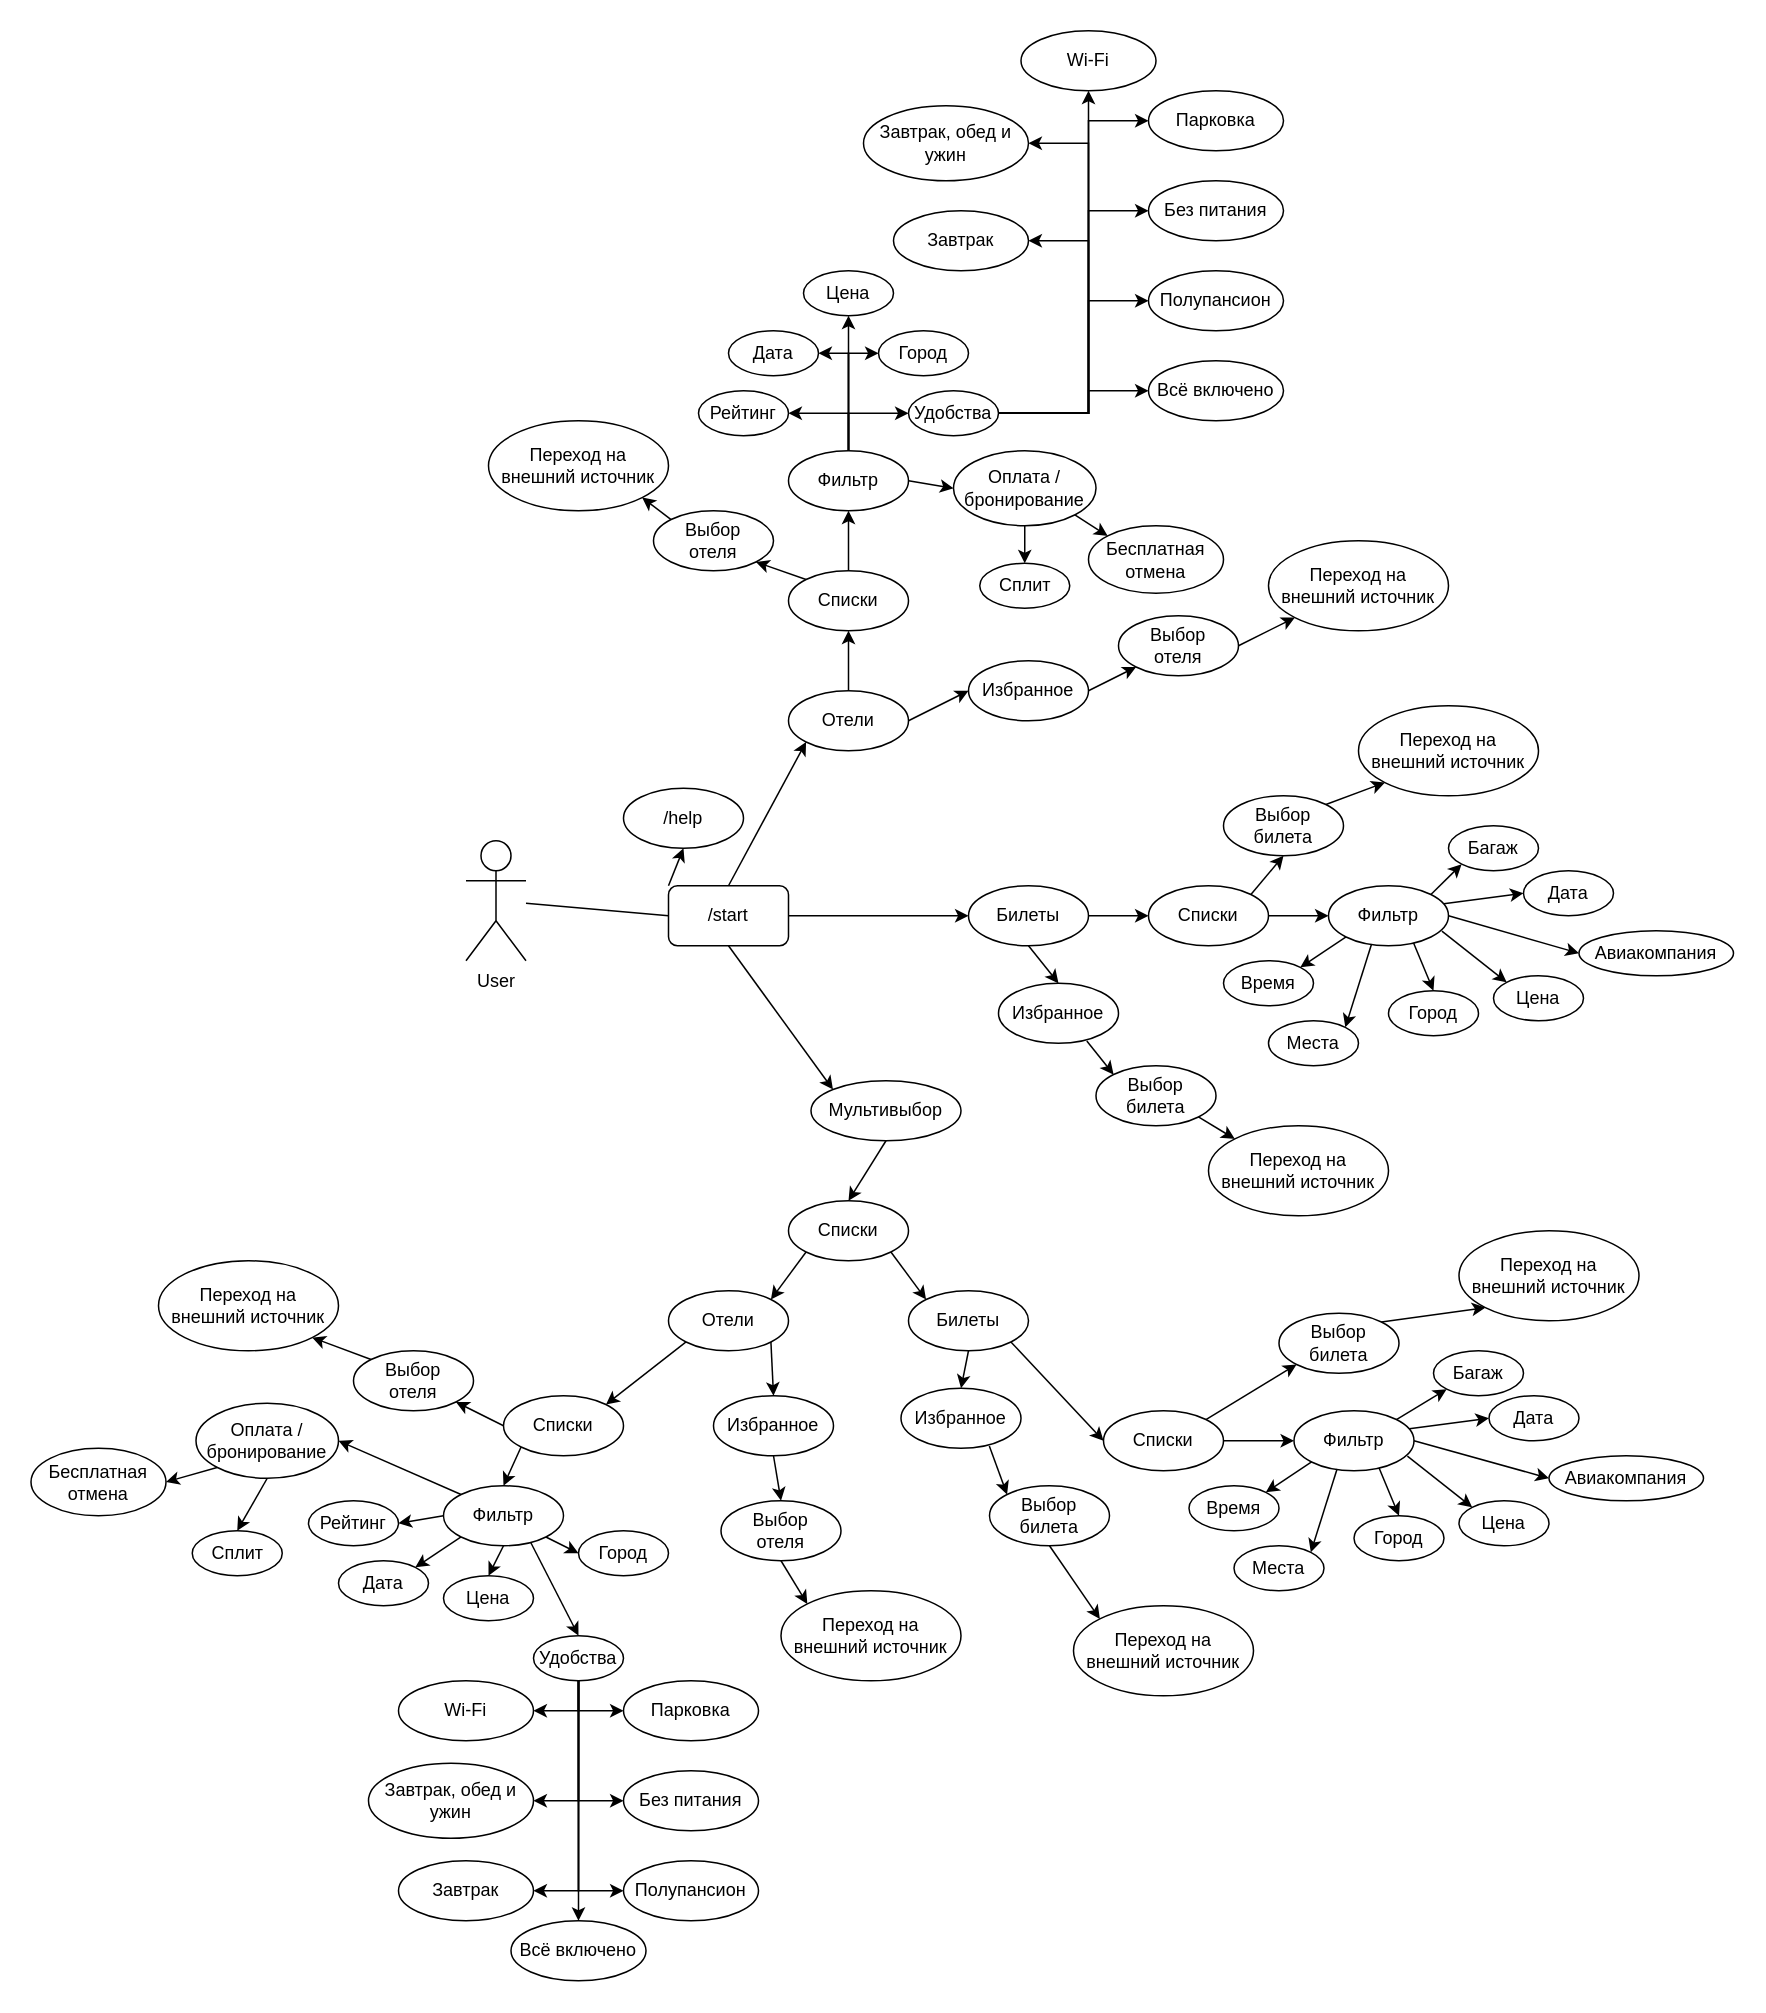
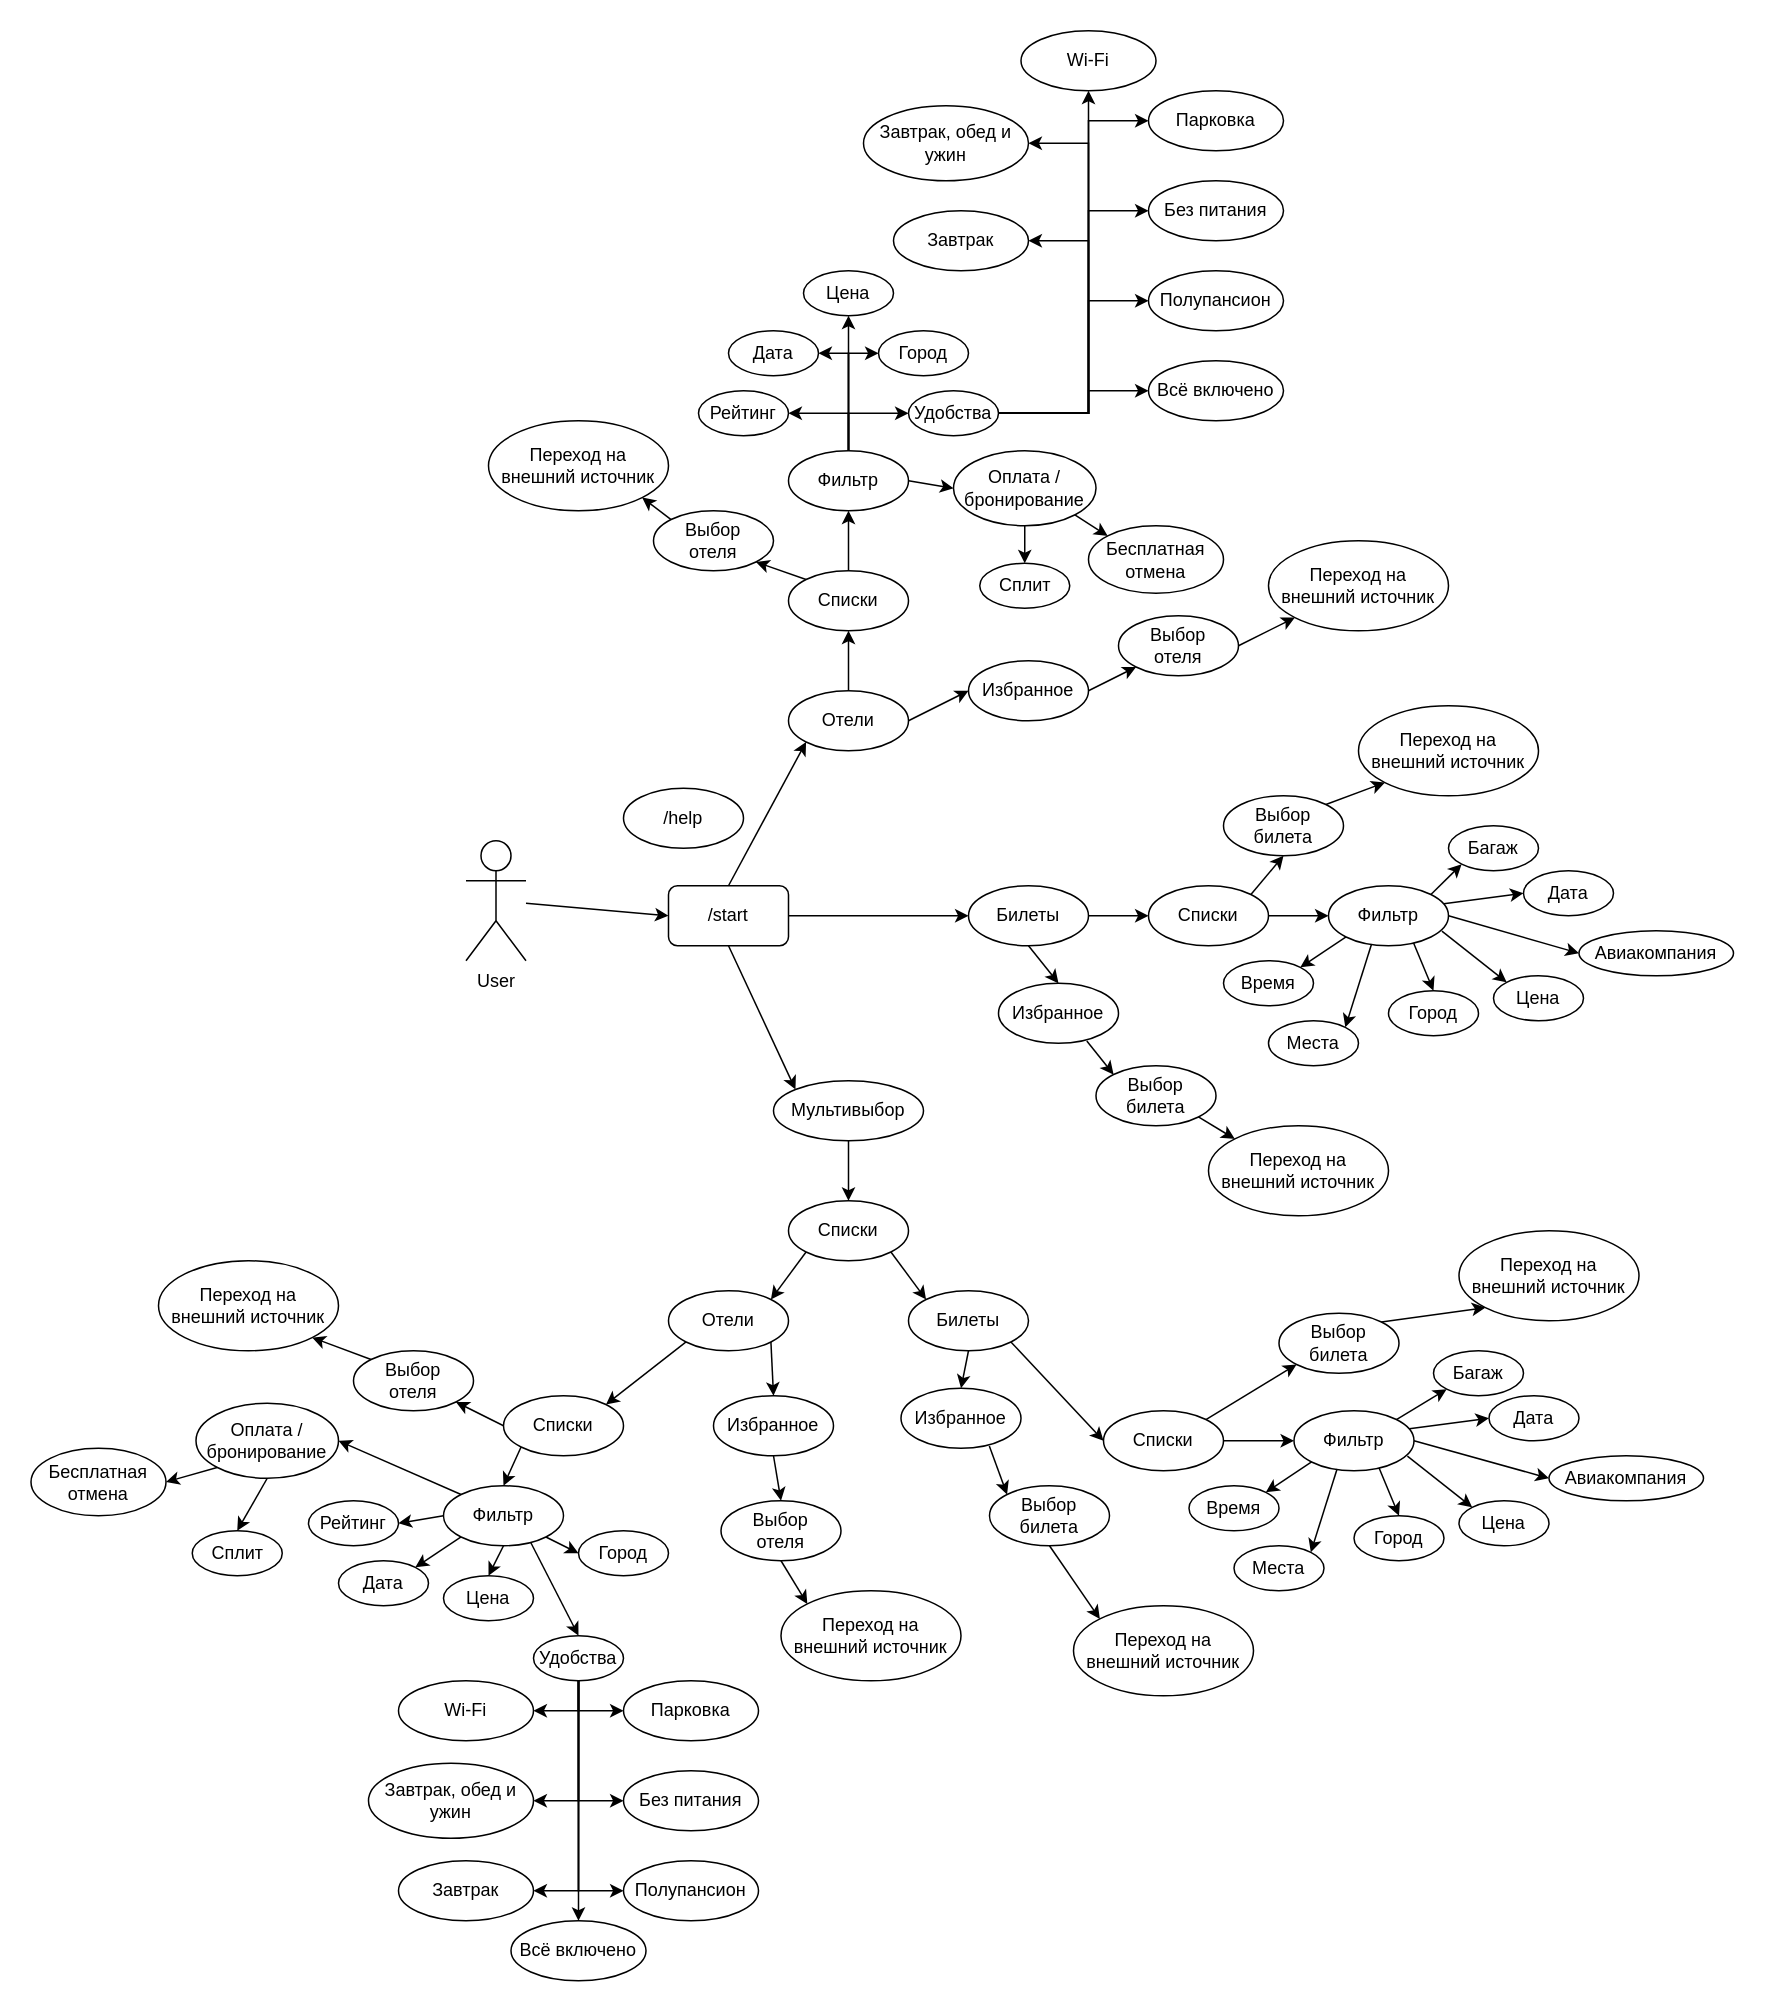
(674, 871) -> none
(661, 915) -> (657, 915)
(886, 1111) -> (848, 1111)
